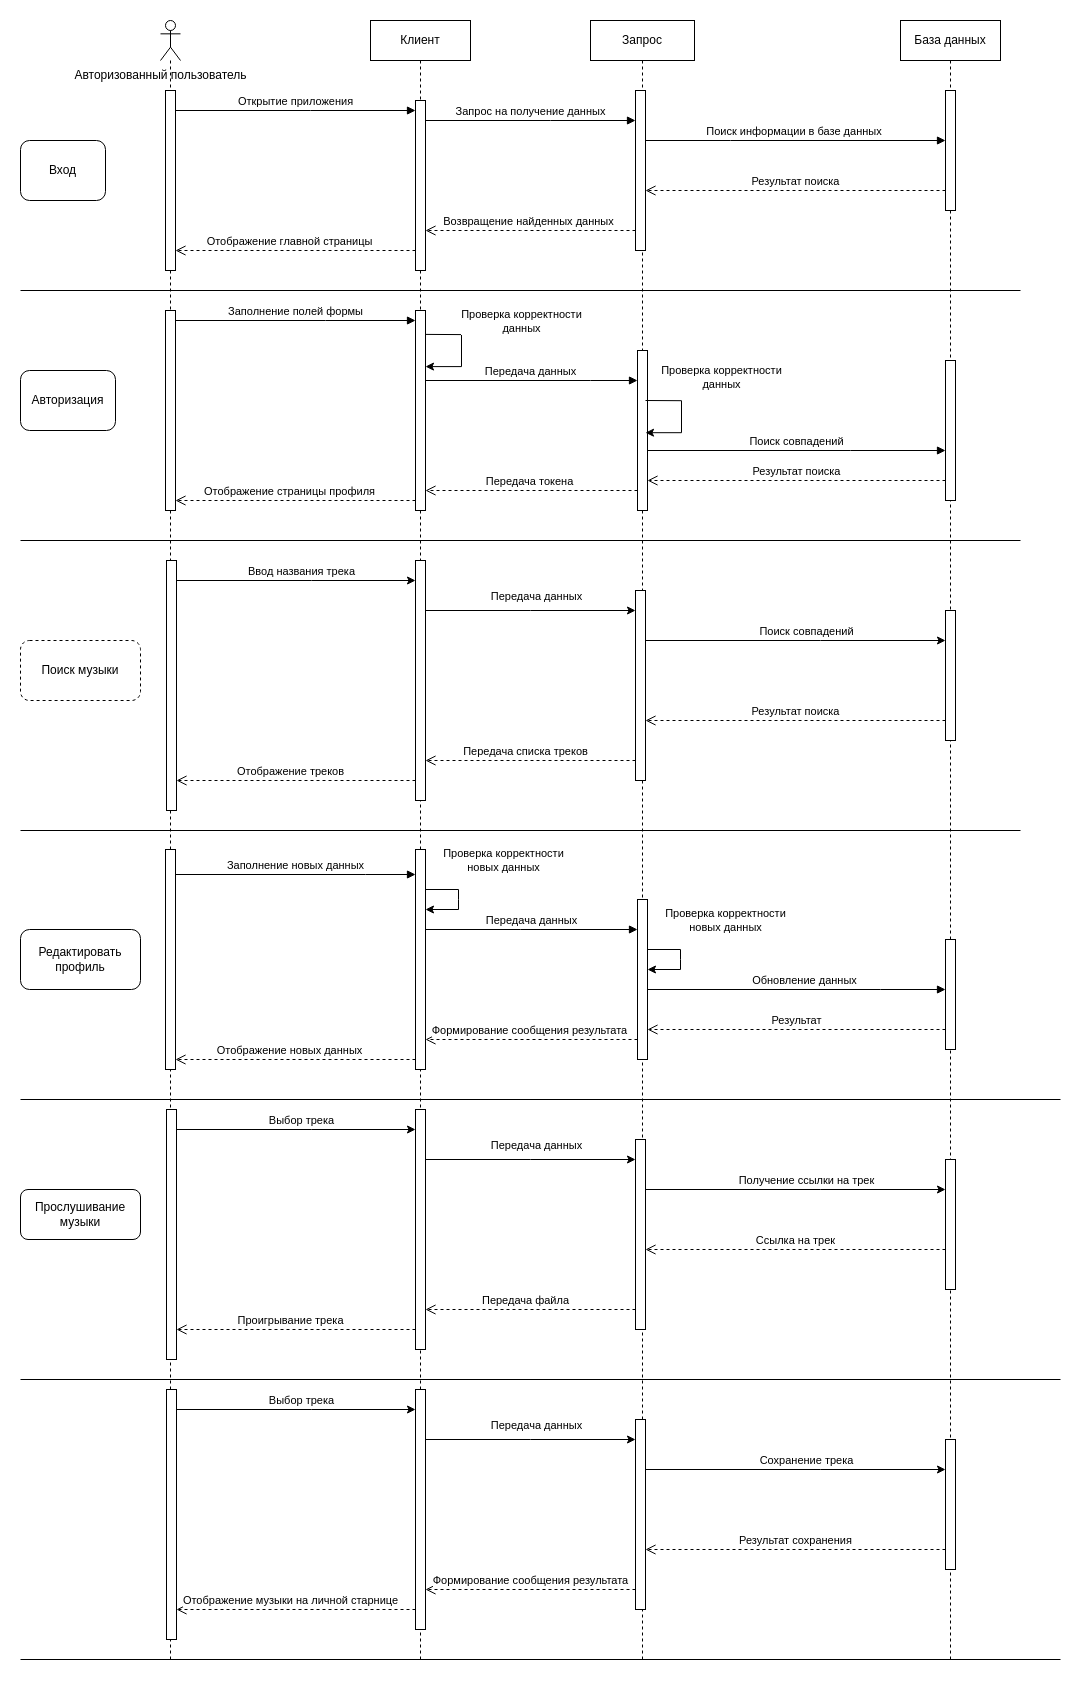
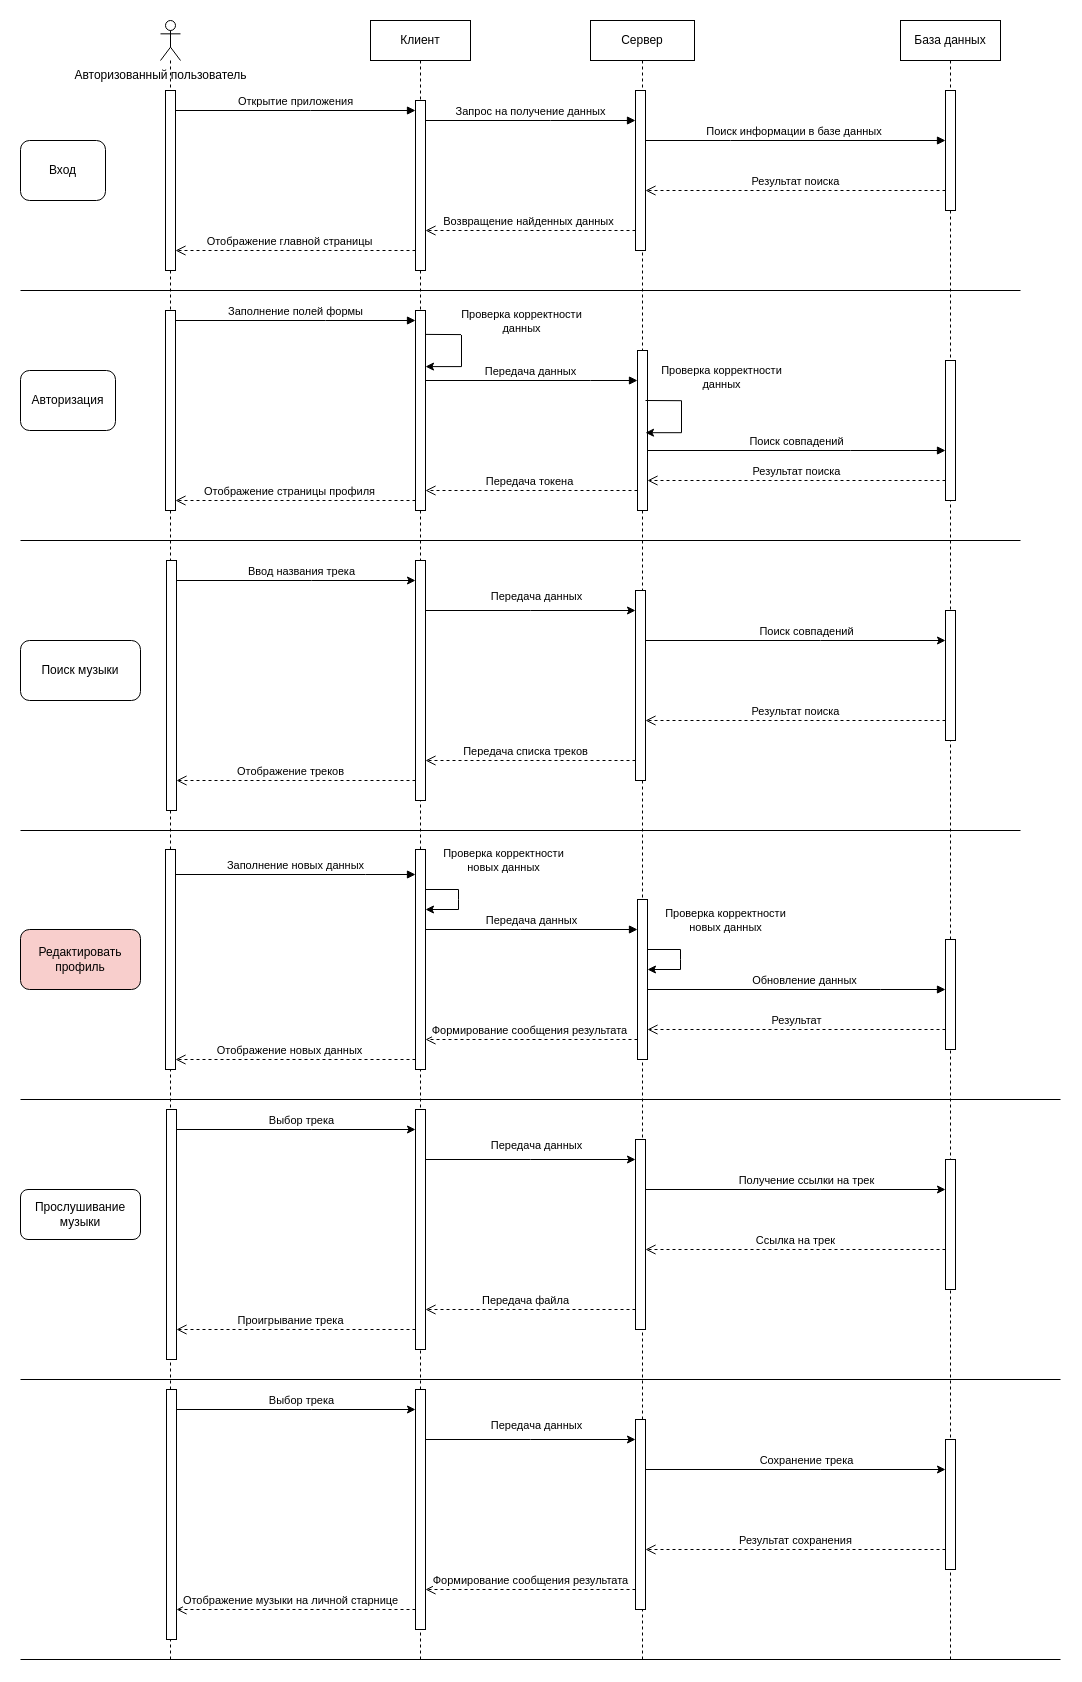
(643, 41) -> (643, 41)
(81, 671) -> (81, 671)
(81, 960) -> (81, 960)
